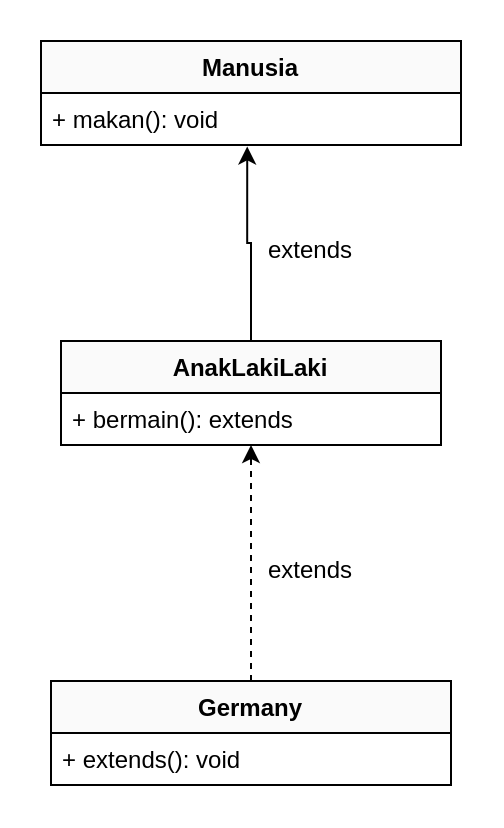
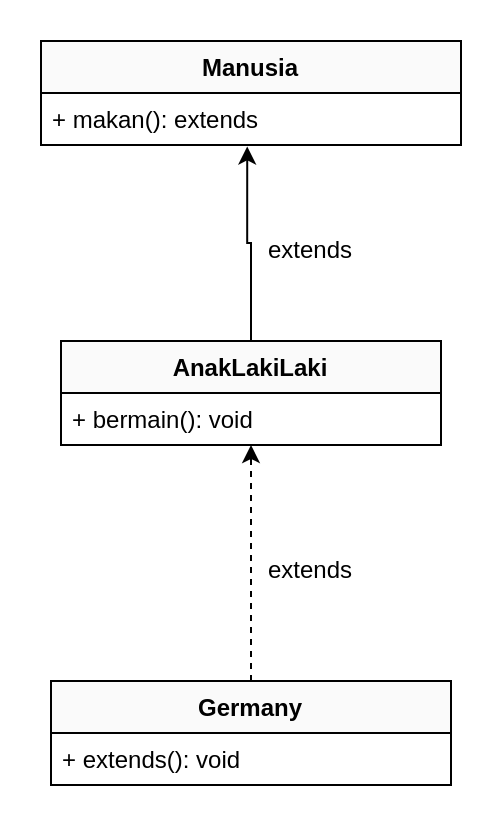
(140, 120) -> (164, 120)
(194, 420) -> (171, 420)
